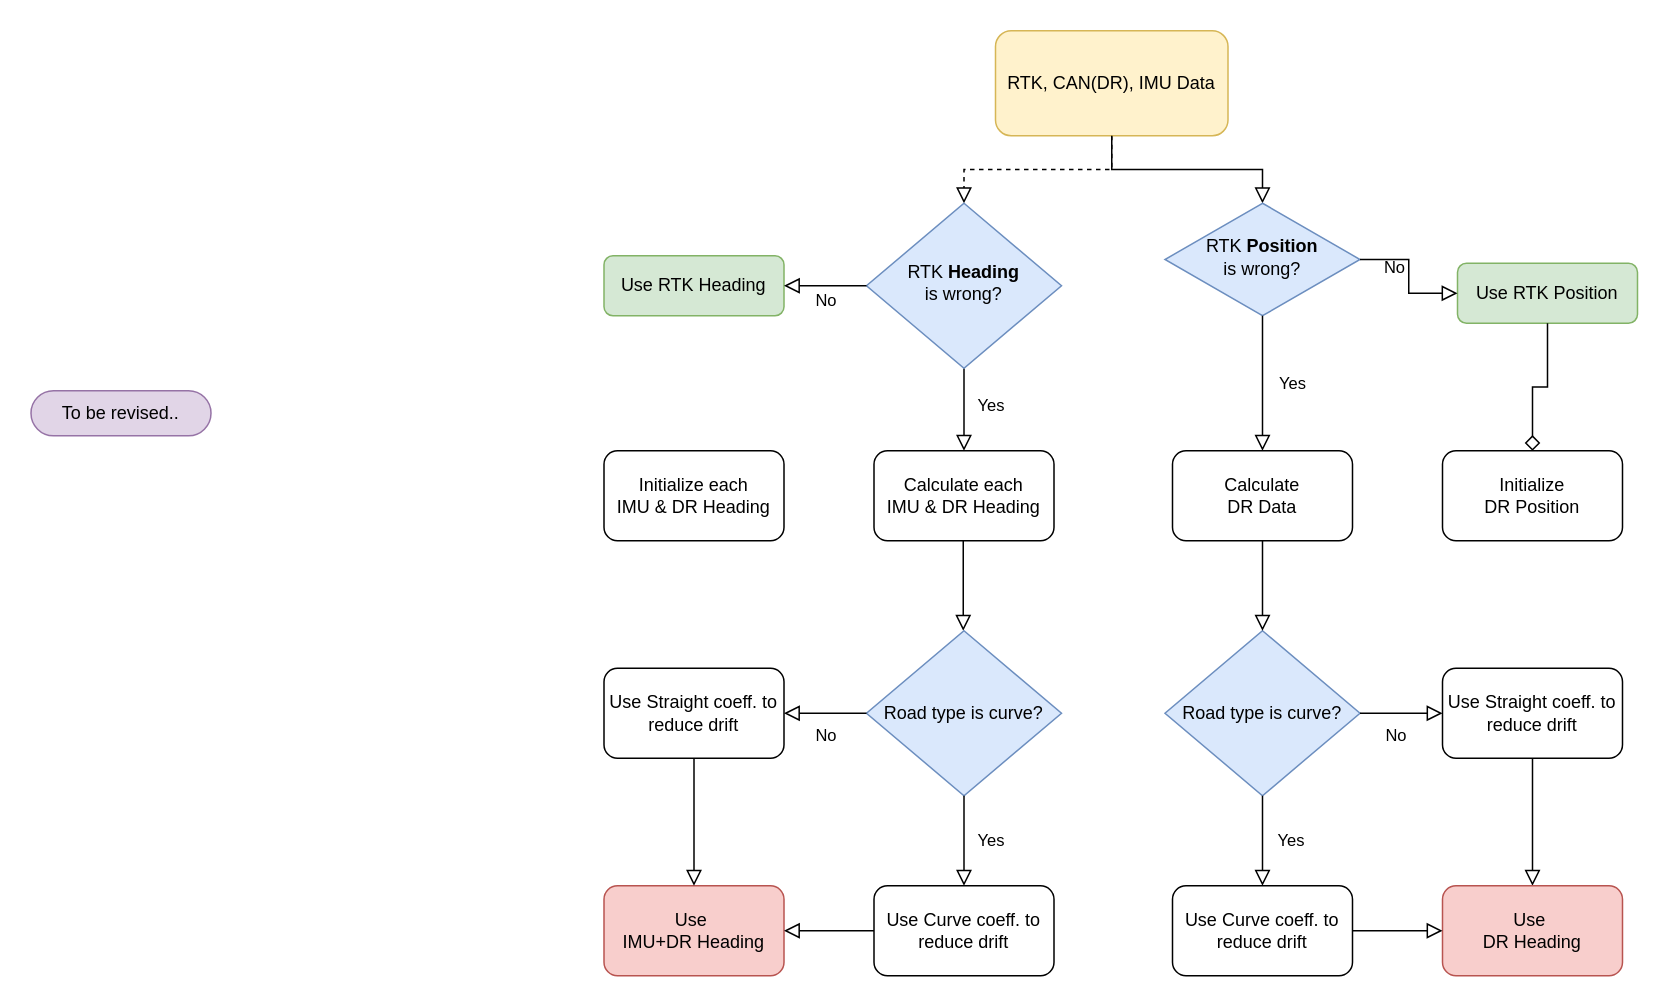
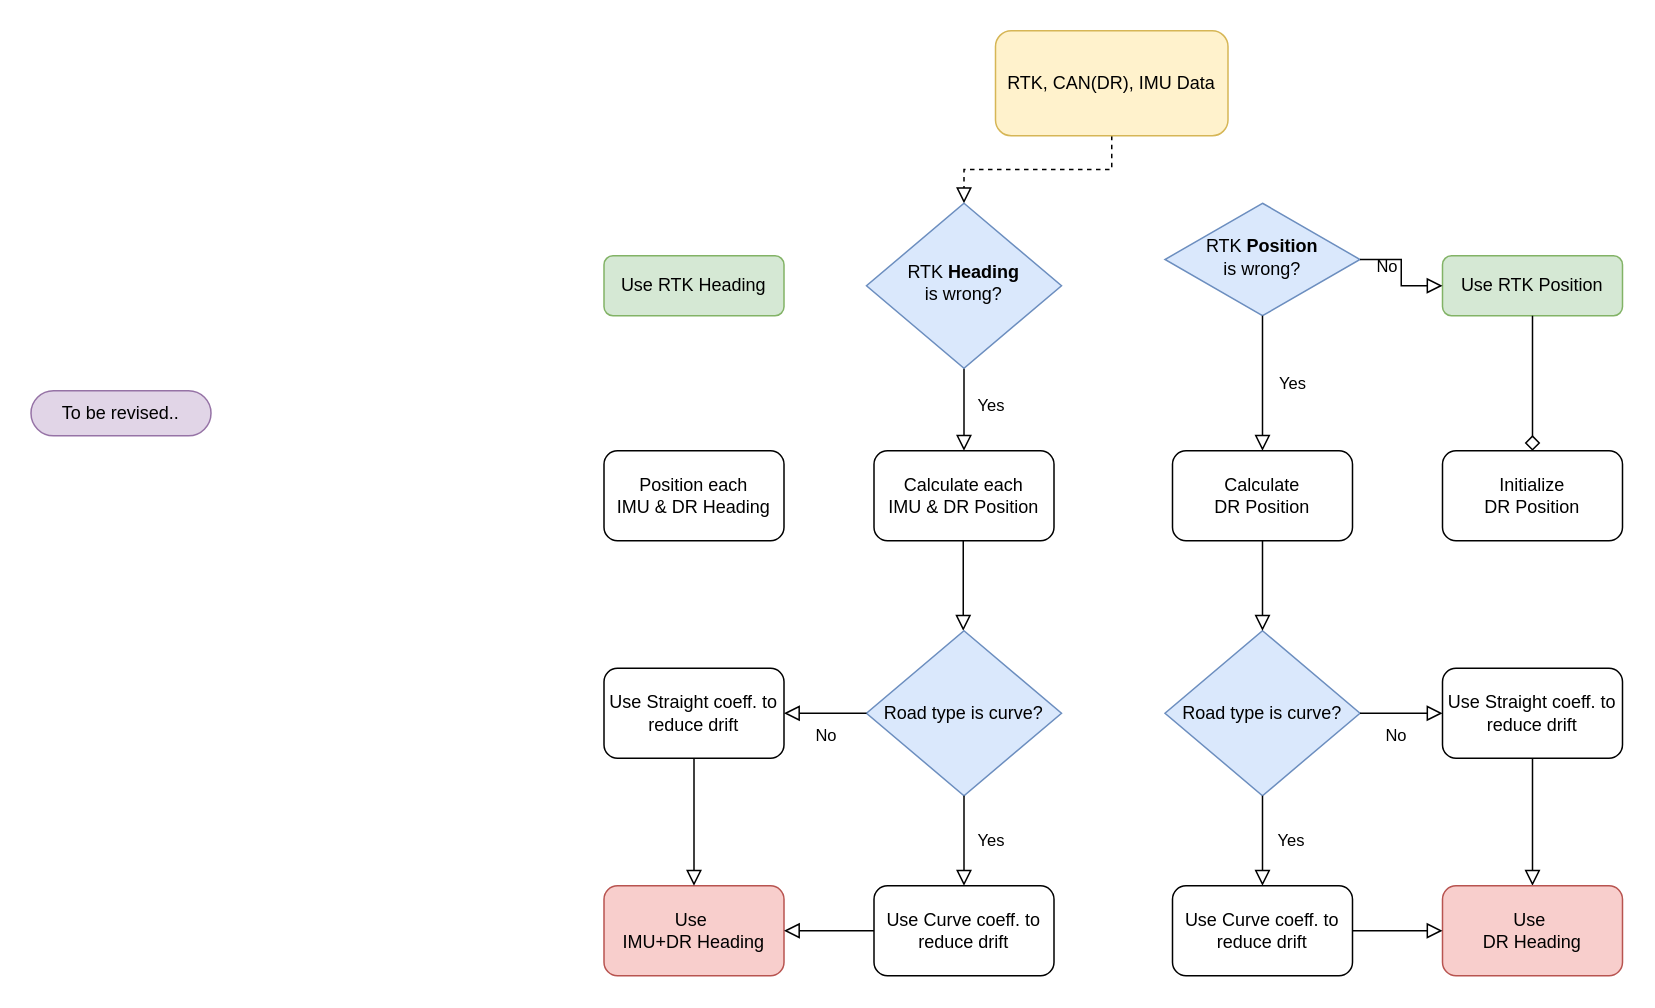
(1196, 170) -> none
(833, 286) -> none
(1547, 293) -> (1532, 286)
(694, 496) -> (694, 496)
(964, 496) -> (964, 496)
(1262, 496) -> (1262, 496)
